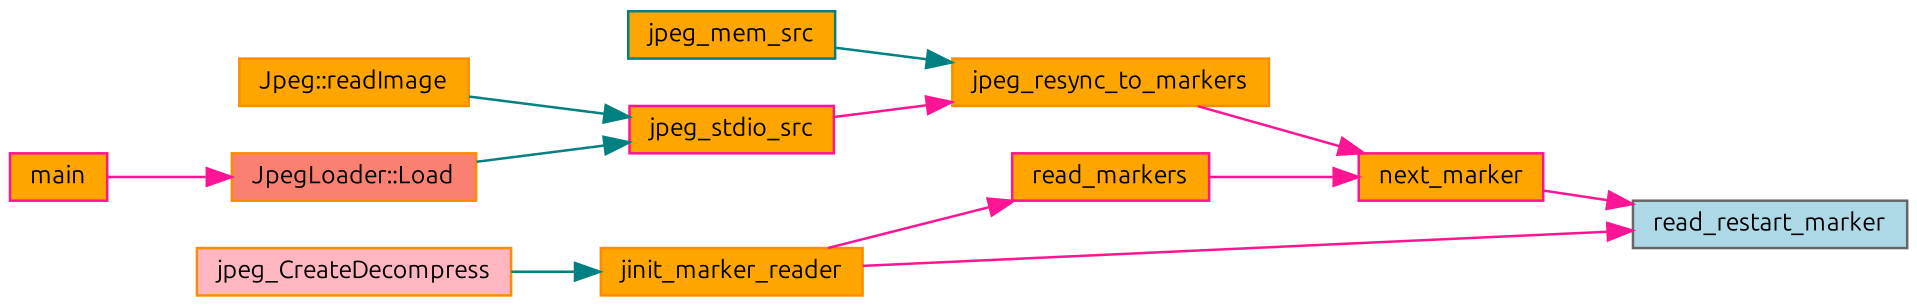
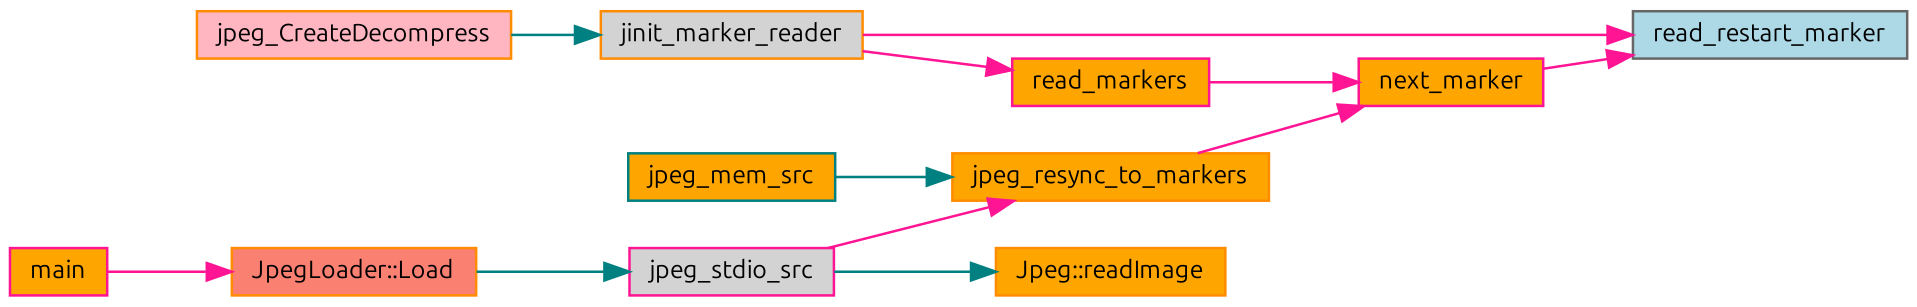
(537, 105) -> (902, 272)
(732, 130) -> (732, 272)
(732, 272) -> (732, 35)
